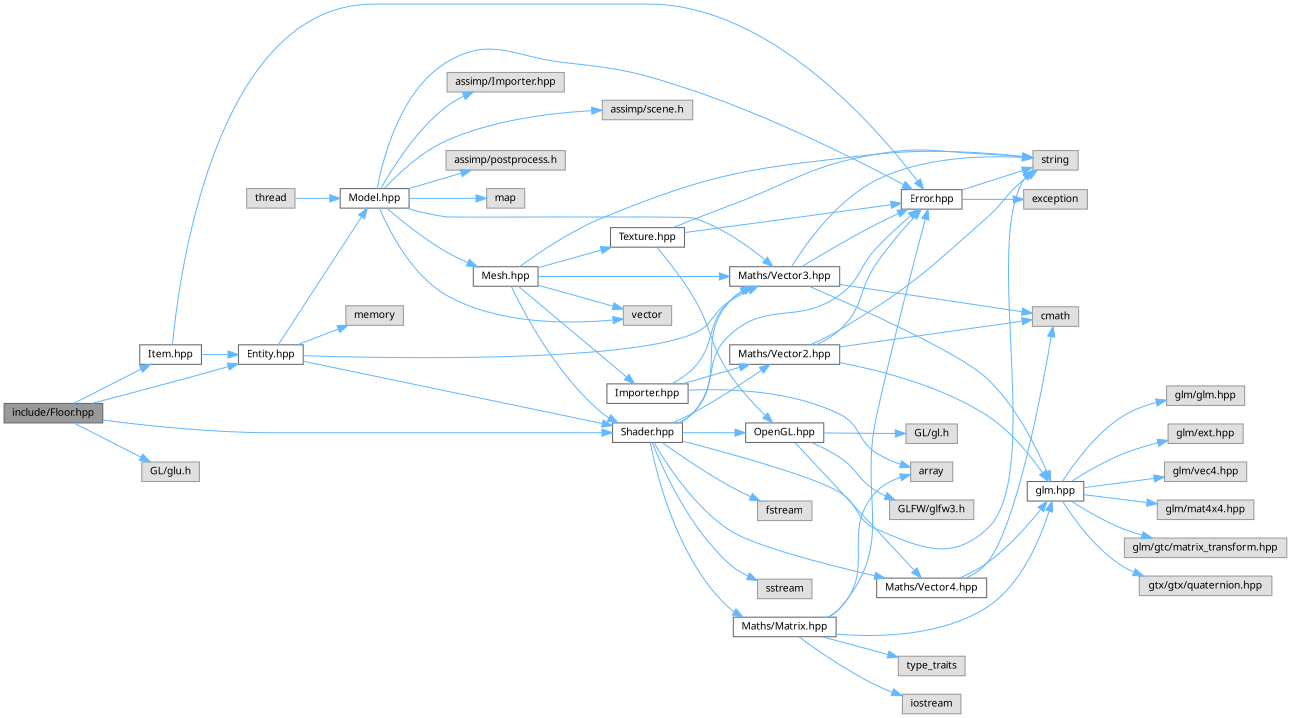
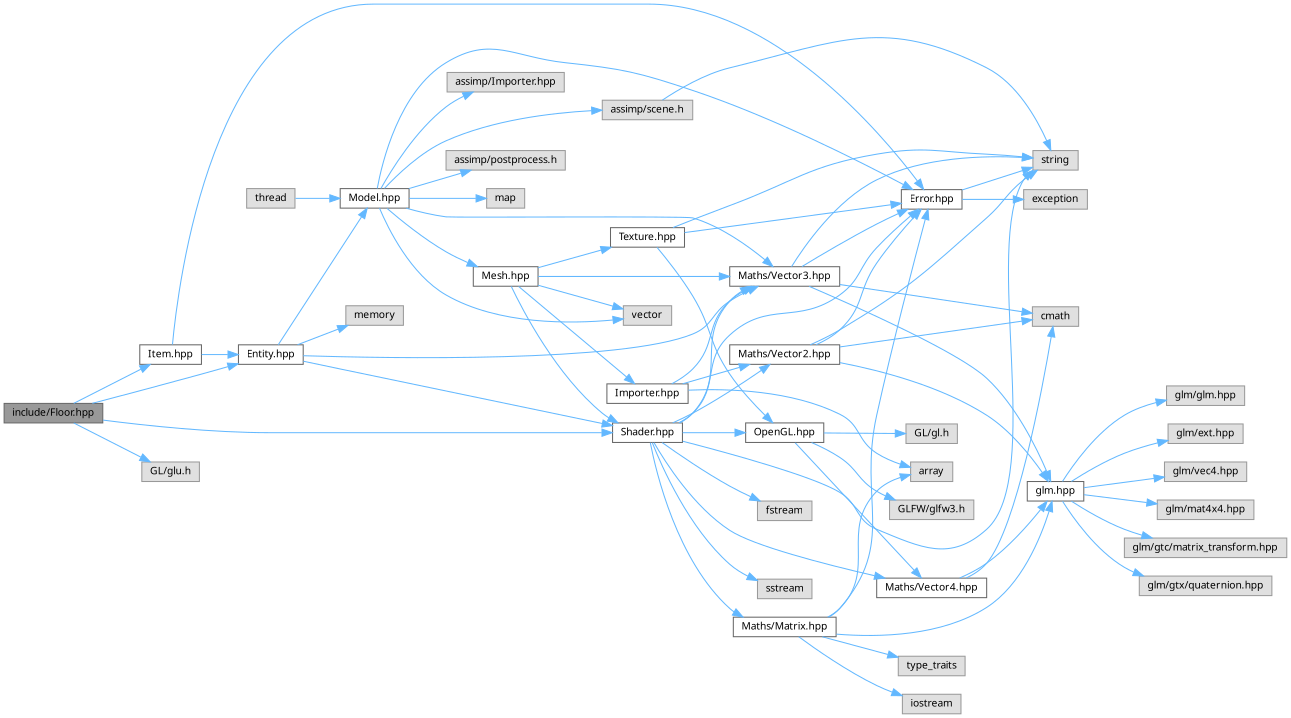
(761, 169) -> (870, 38)
(1206, 586) -> (1206, 586)
